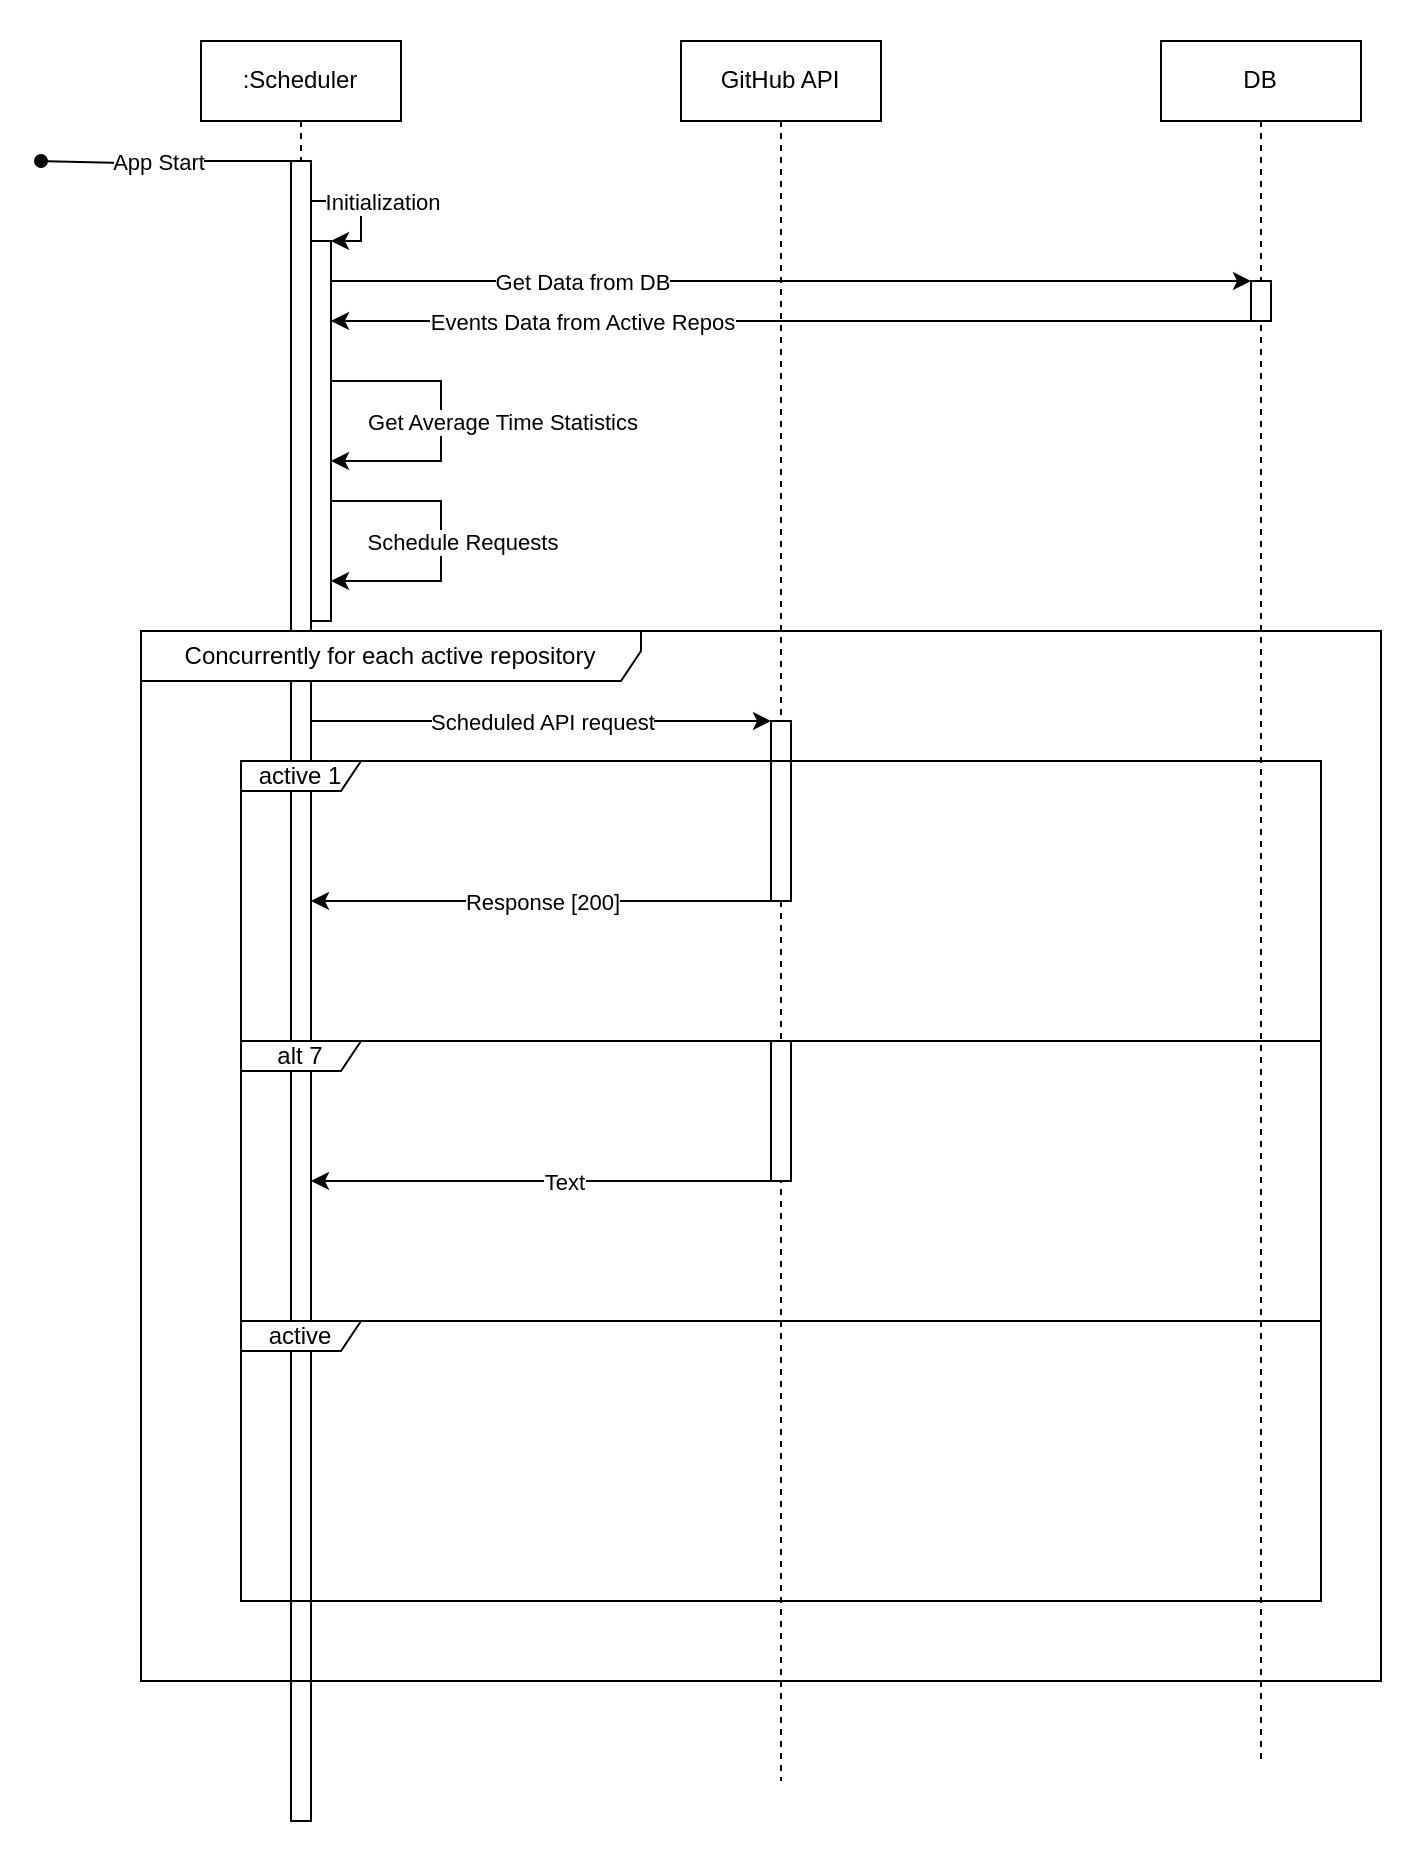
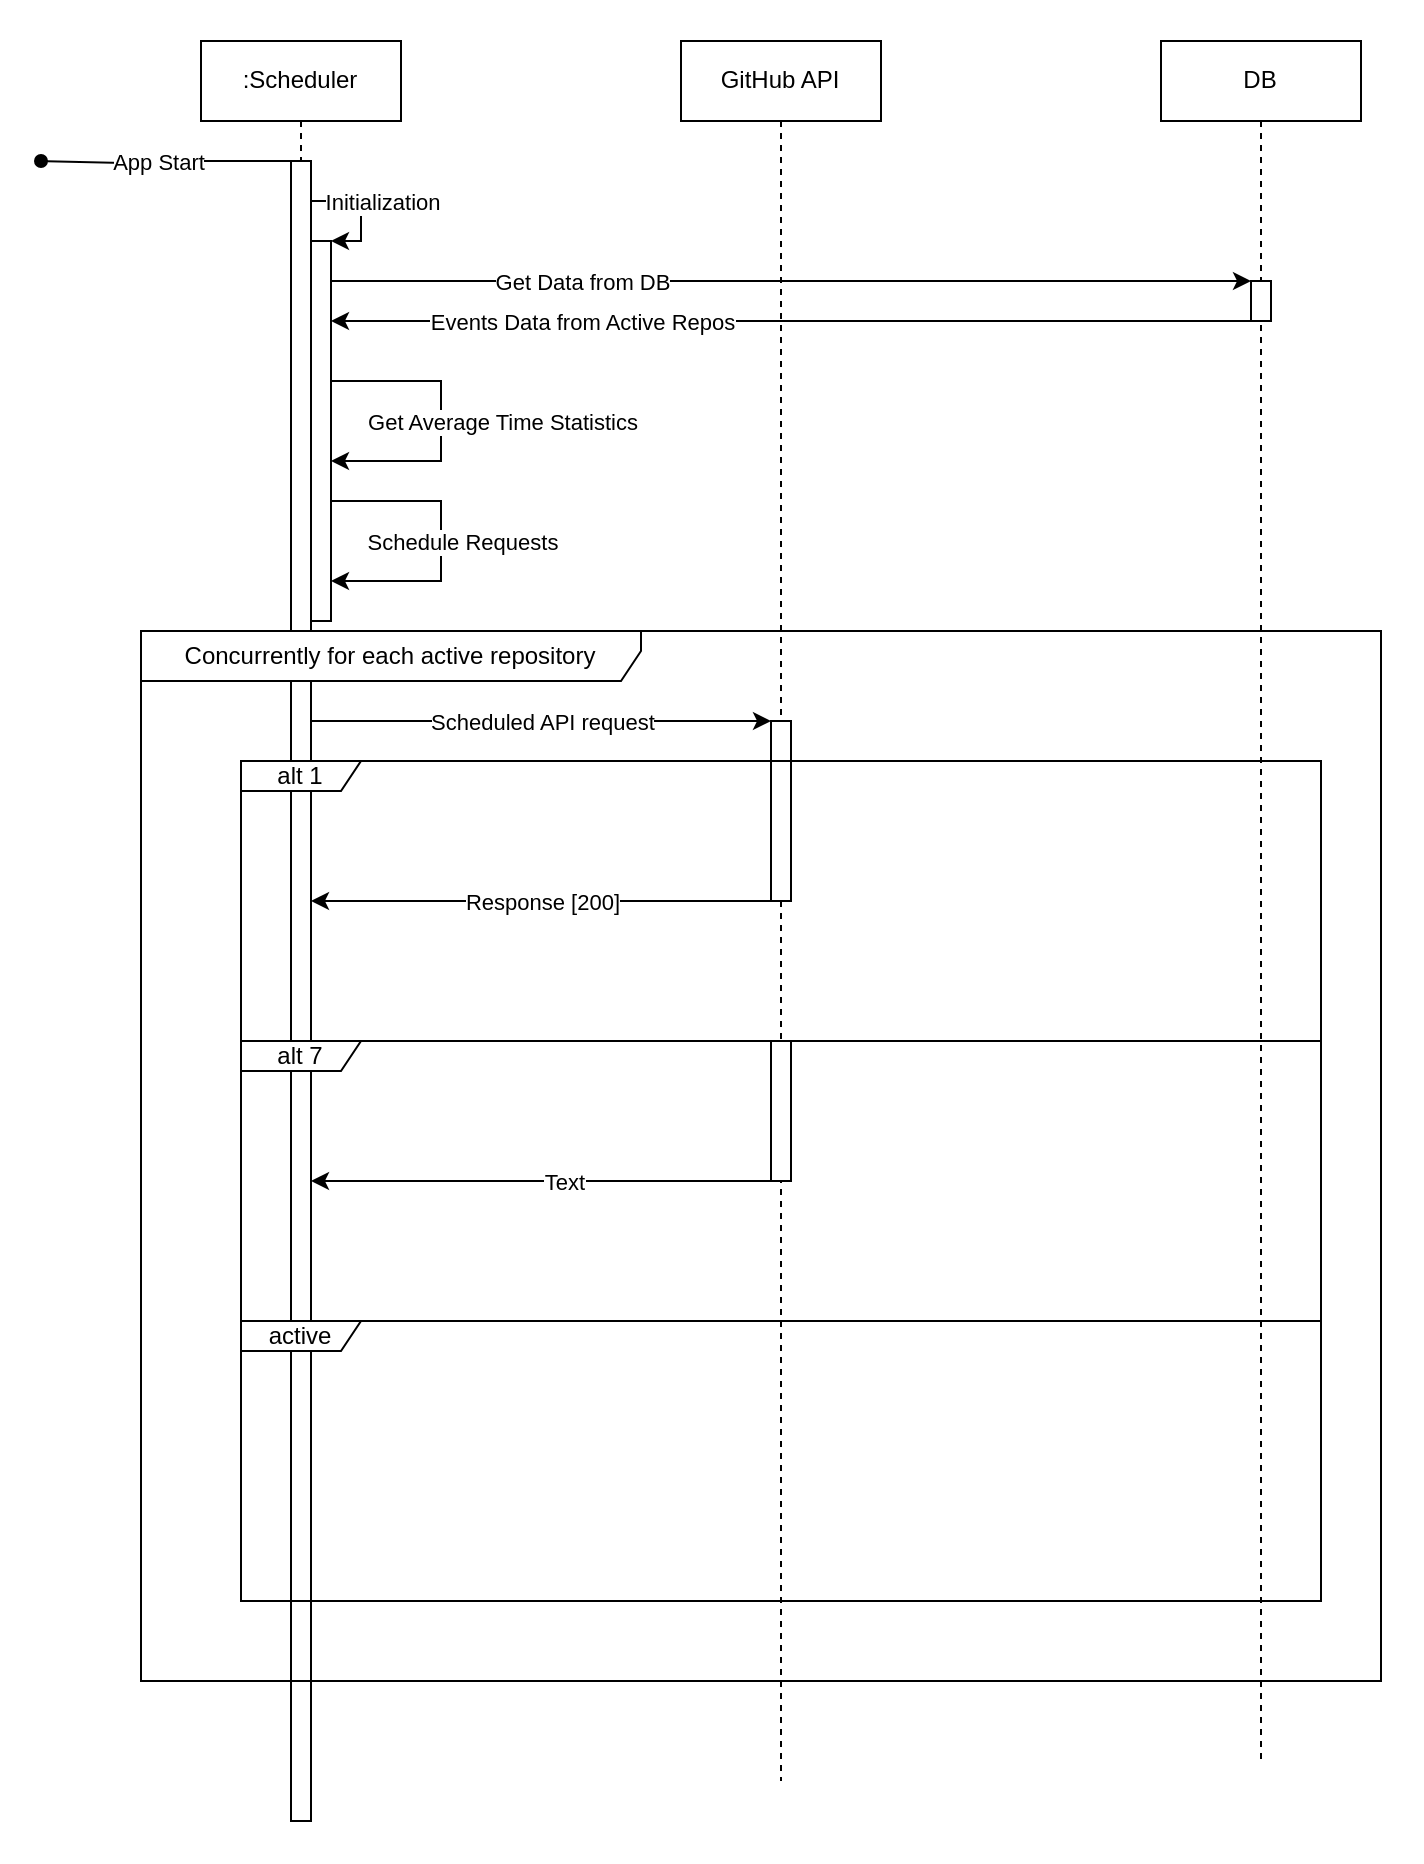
(301, 777) -> (301, 777)
